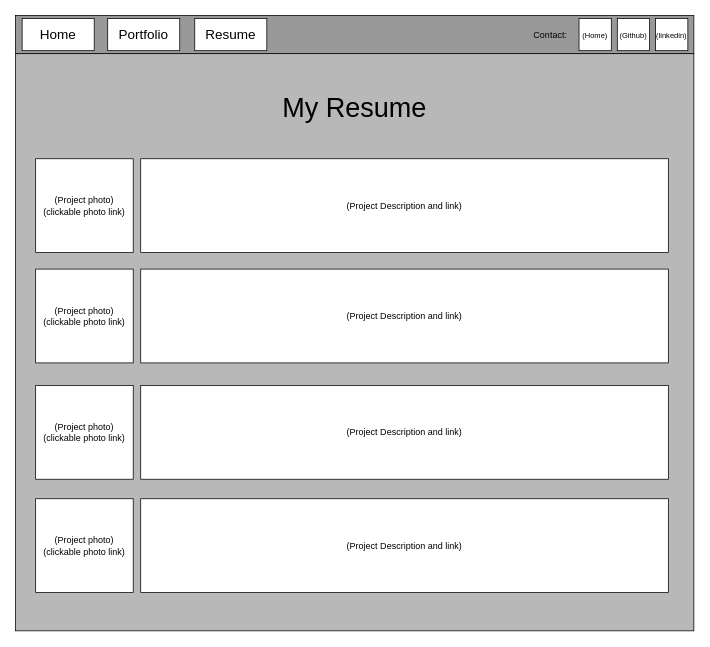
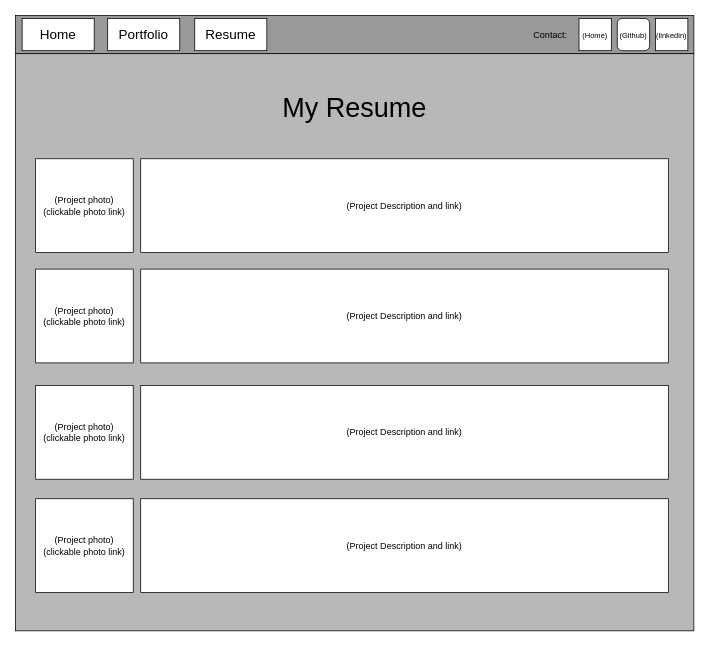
(633, 35) -> (633, 35)
